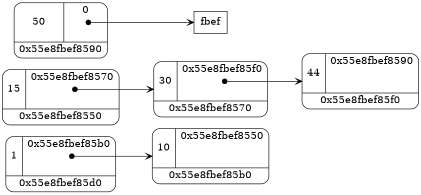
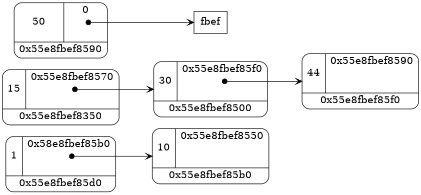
(211, 108) -> (211, 108)
(61, 116) -> (61, 116)
(69, 144) -> (69, 144)
